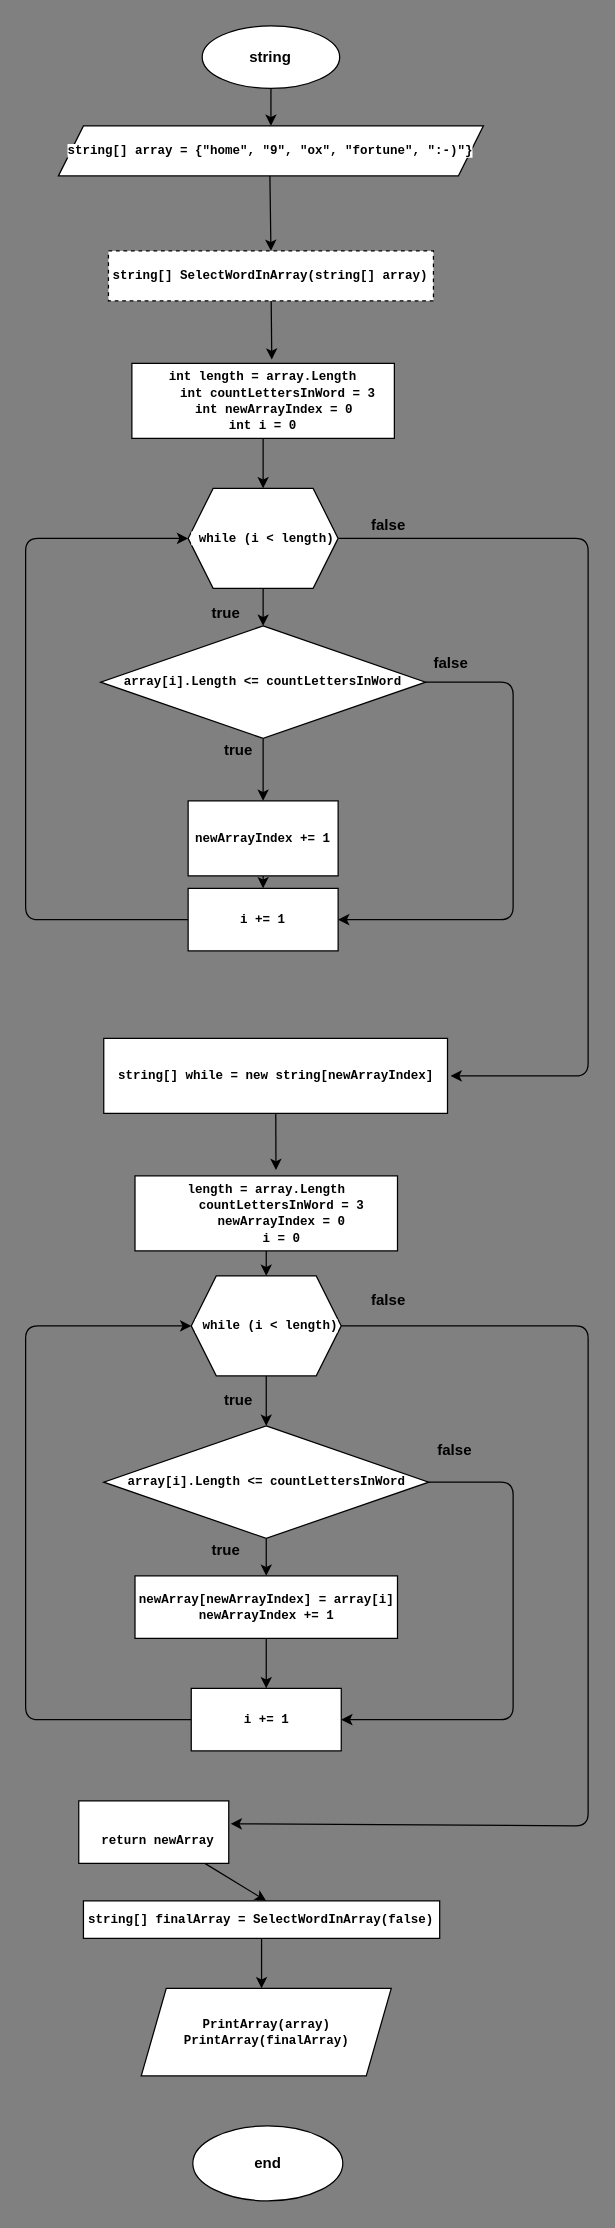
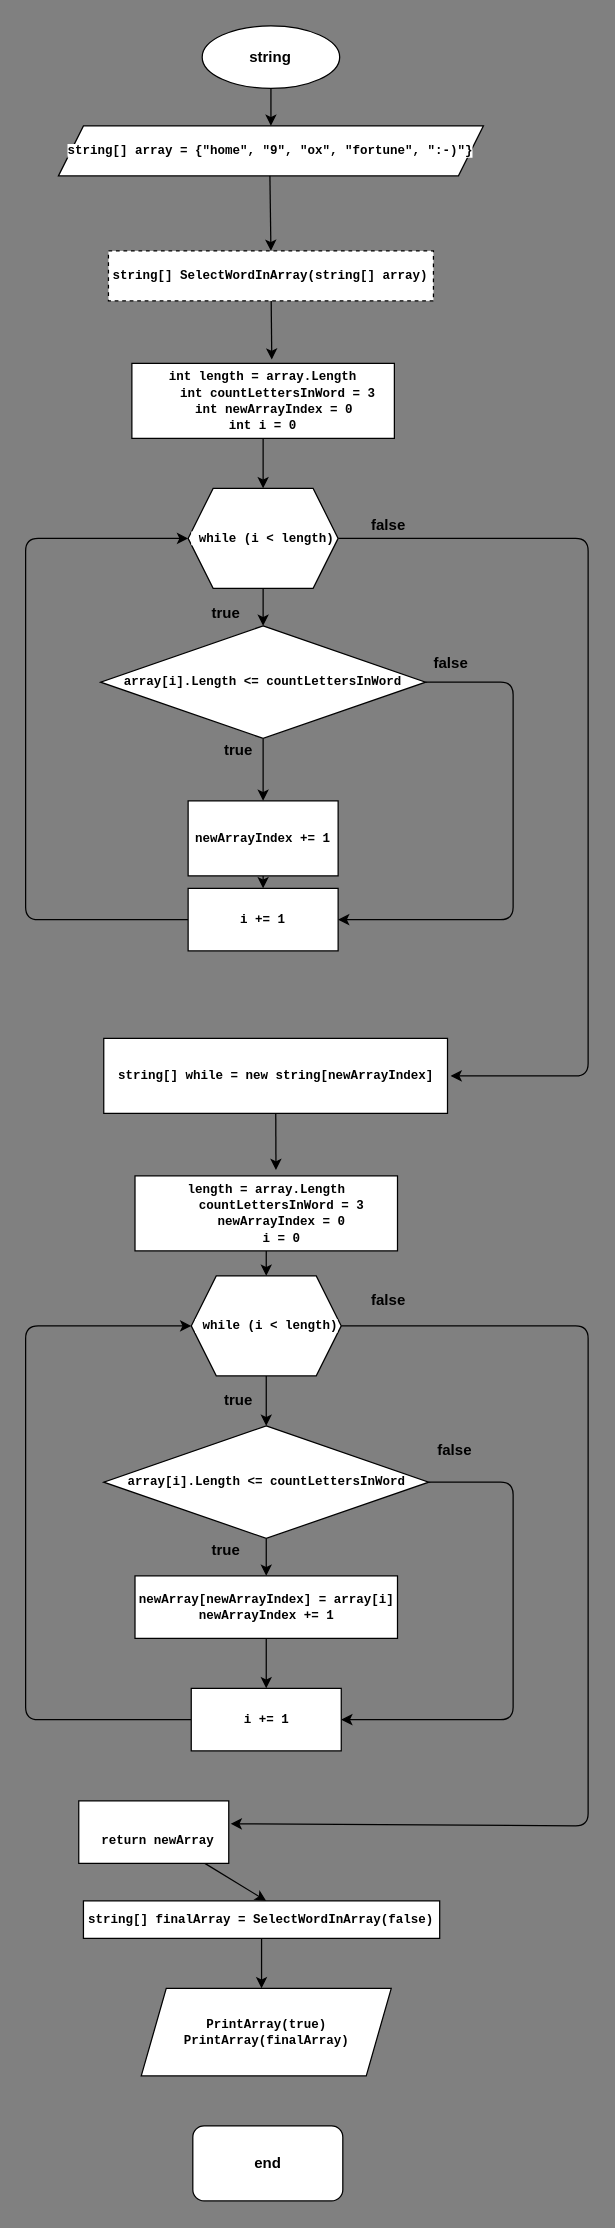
(267, 2032) -> (267, 2032)
(268, 2163) -> (268, 2163)
